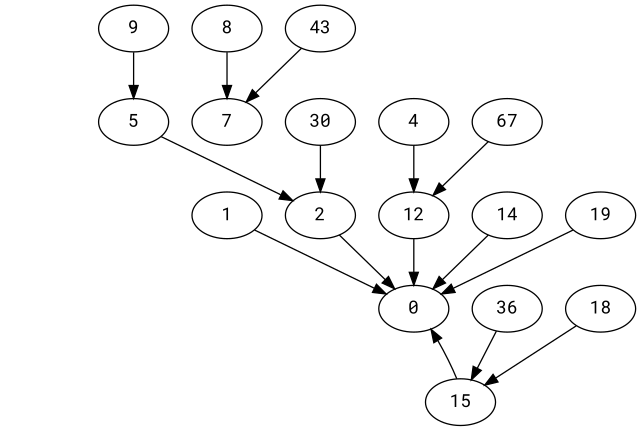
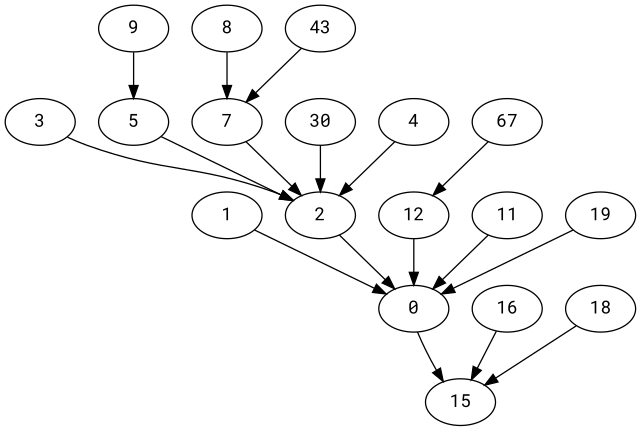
none -> (40, 122)
(414, 162) -> (372, 164)
none -> (269, 164)
(507, 215) -> (507, 215)
(507, 309) -> (507, 309)
(448, 359) -> (426, 351)
